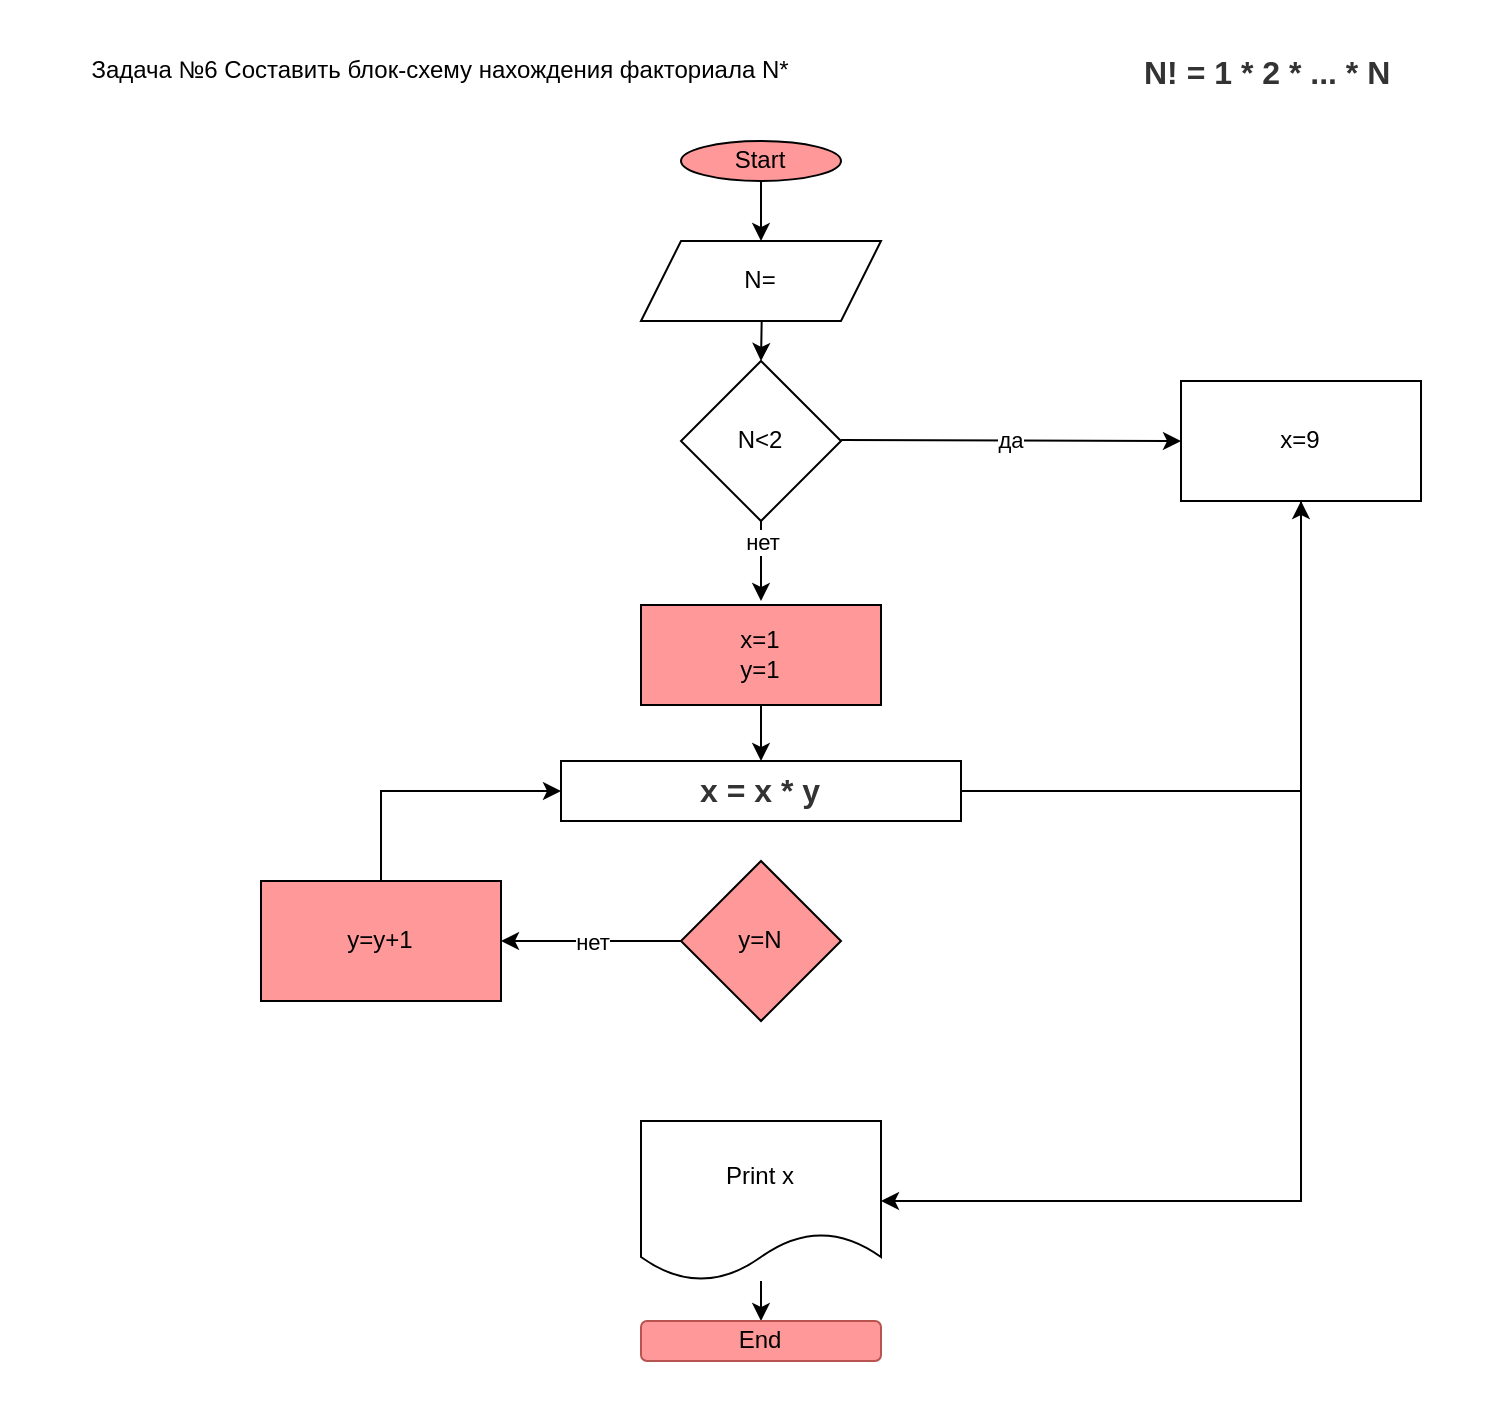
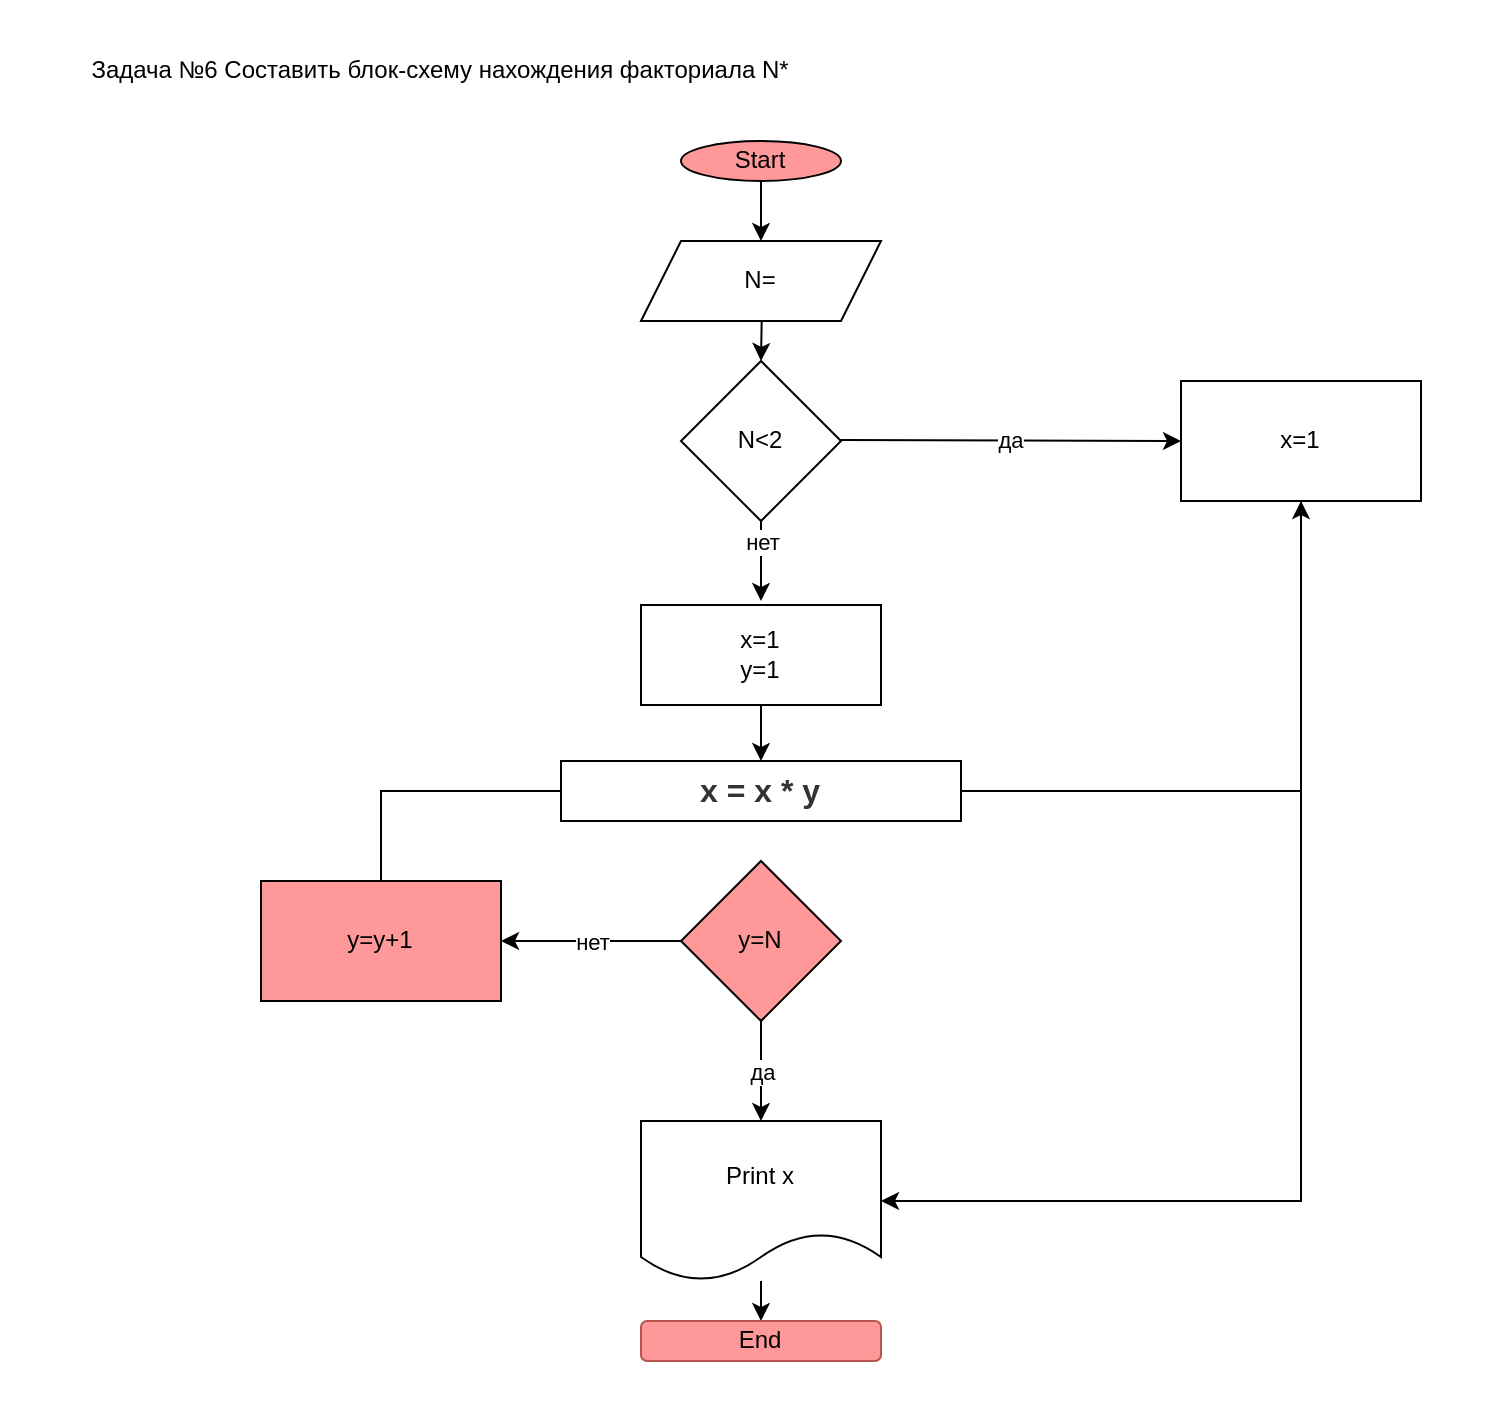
(1301, 81) -> none
(1301, 441) -> (1301, 441)
(761, 655) -> (761, 655)
(546, 791) -> (551, 791)
none -> (761, 1066)
